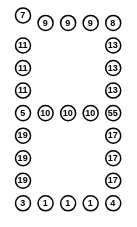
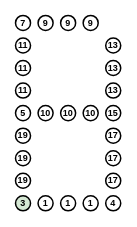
(23, 15) -> (23, 23)
(113, 23) -> none
(113, 113) -> (113, 113)
(23, 203) -> (23, 203)
